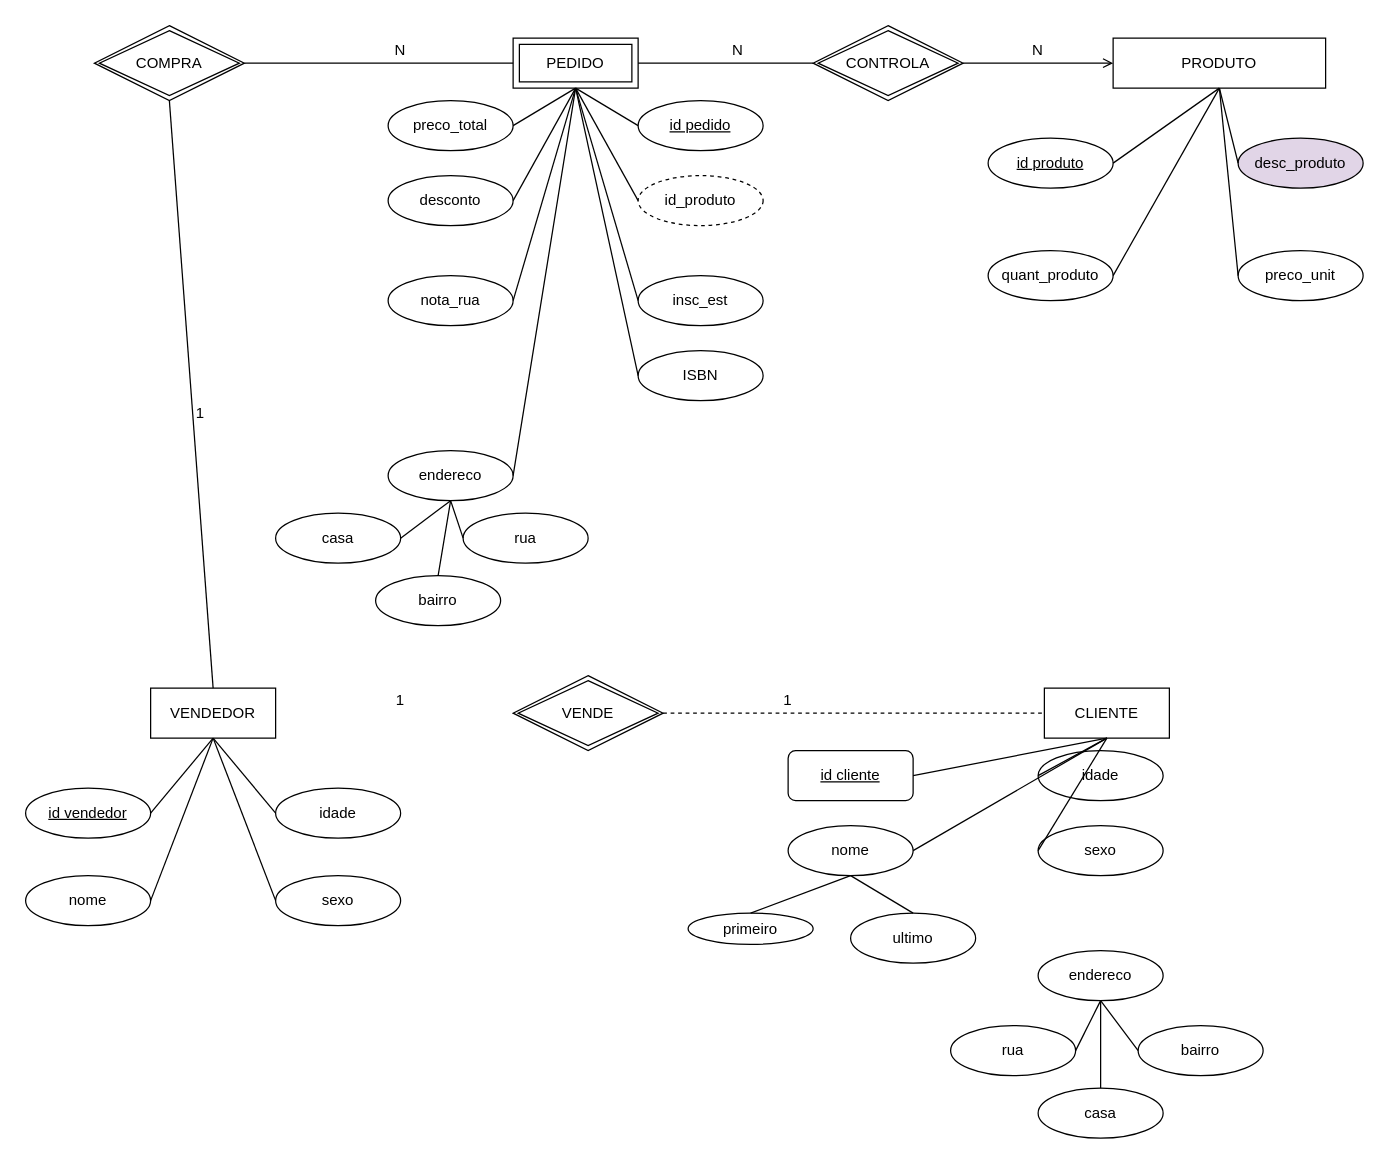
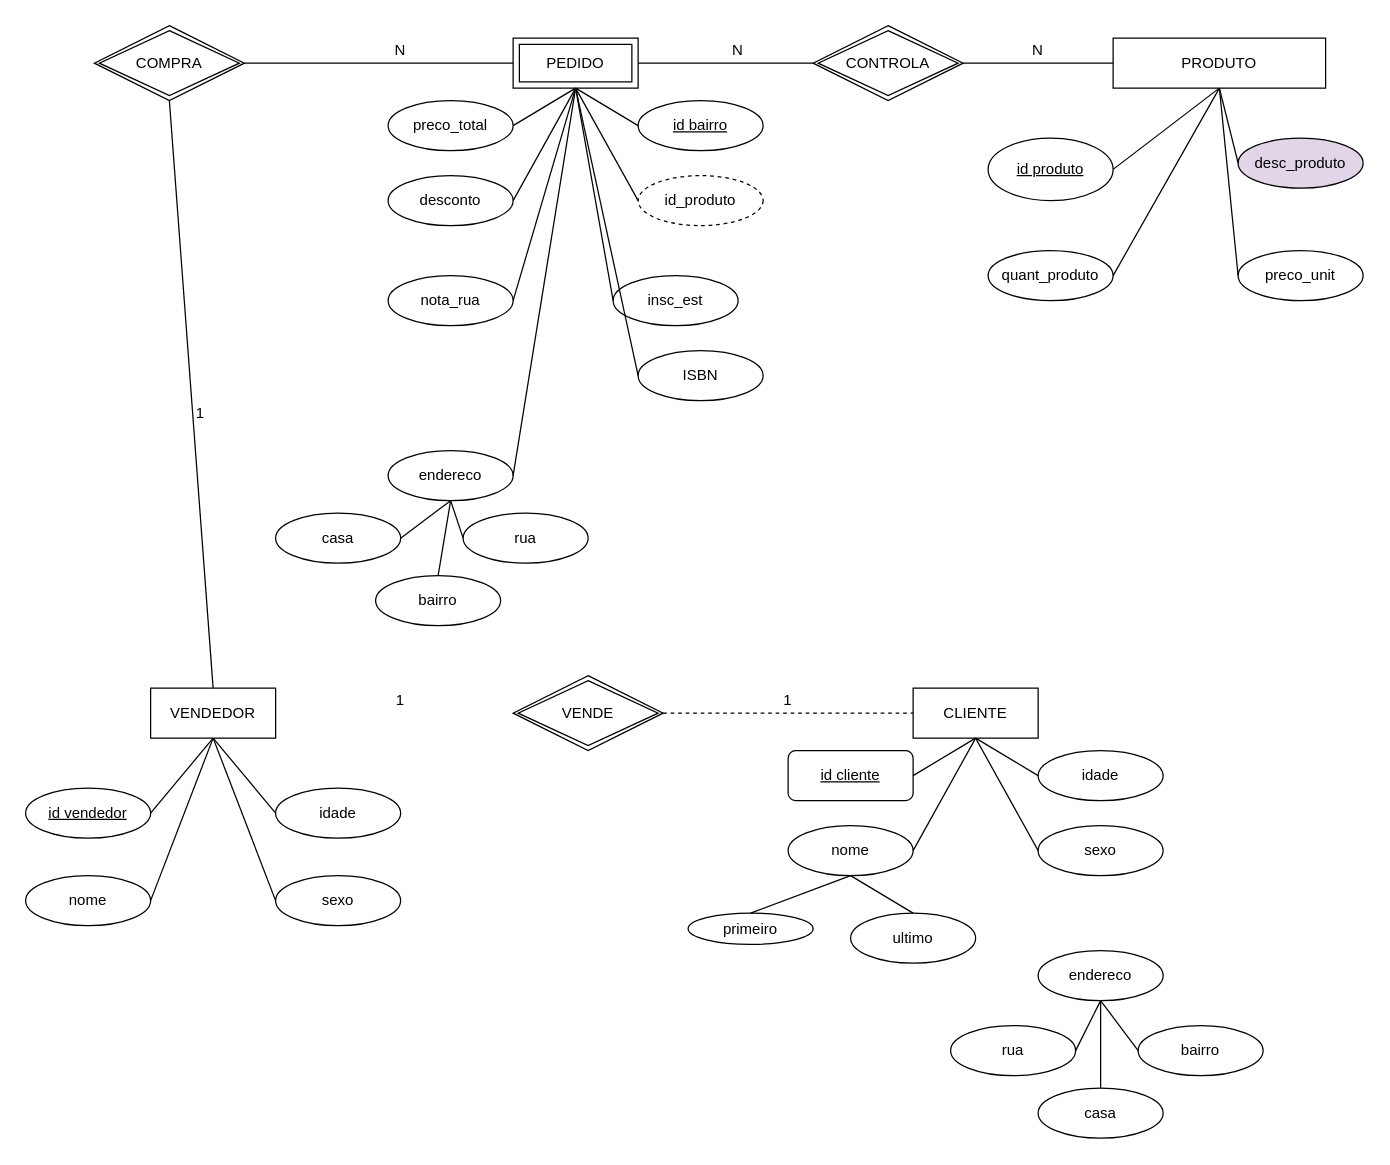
(1107, 63) -> (1108, 63)
(701, 126) -> (701, 126)
(1051, 163) -> (1051, 169)
(701, 301) -> (676, 301)
(1107, 713) -> (976, 713)
